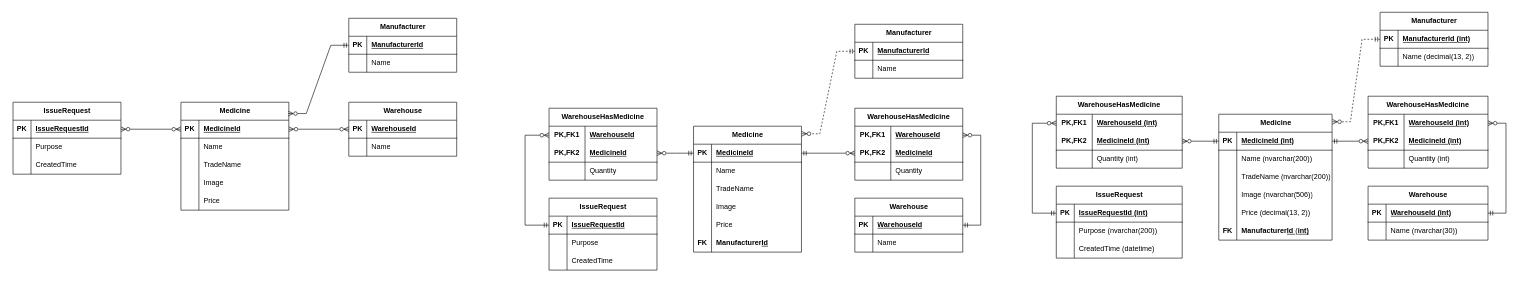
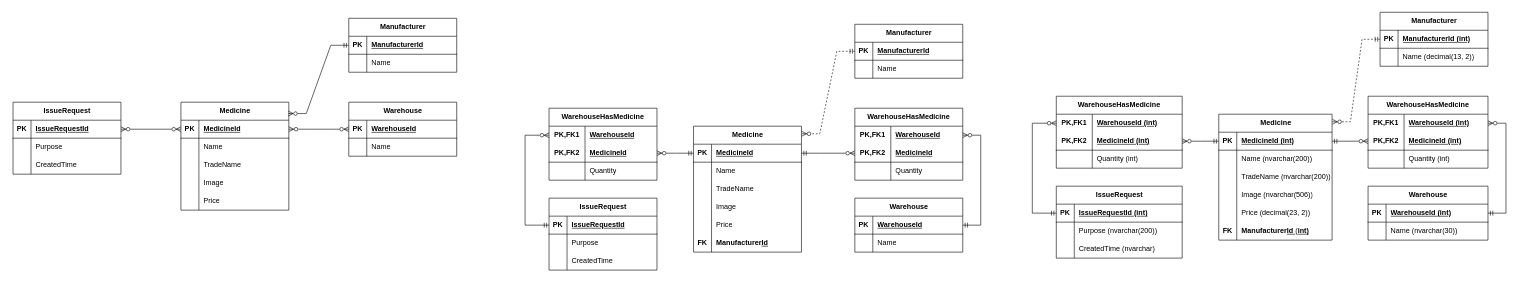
(1280, 213) -> (1280, 213)
(1121, 249) -> (1122, 249)
